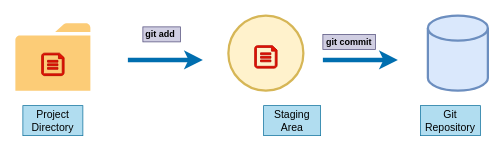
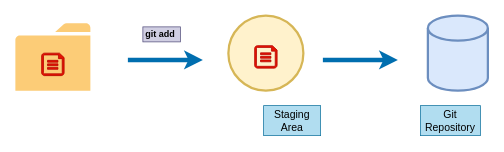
(349, 42) -> none
(53, 120) -> none
